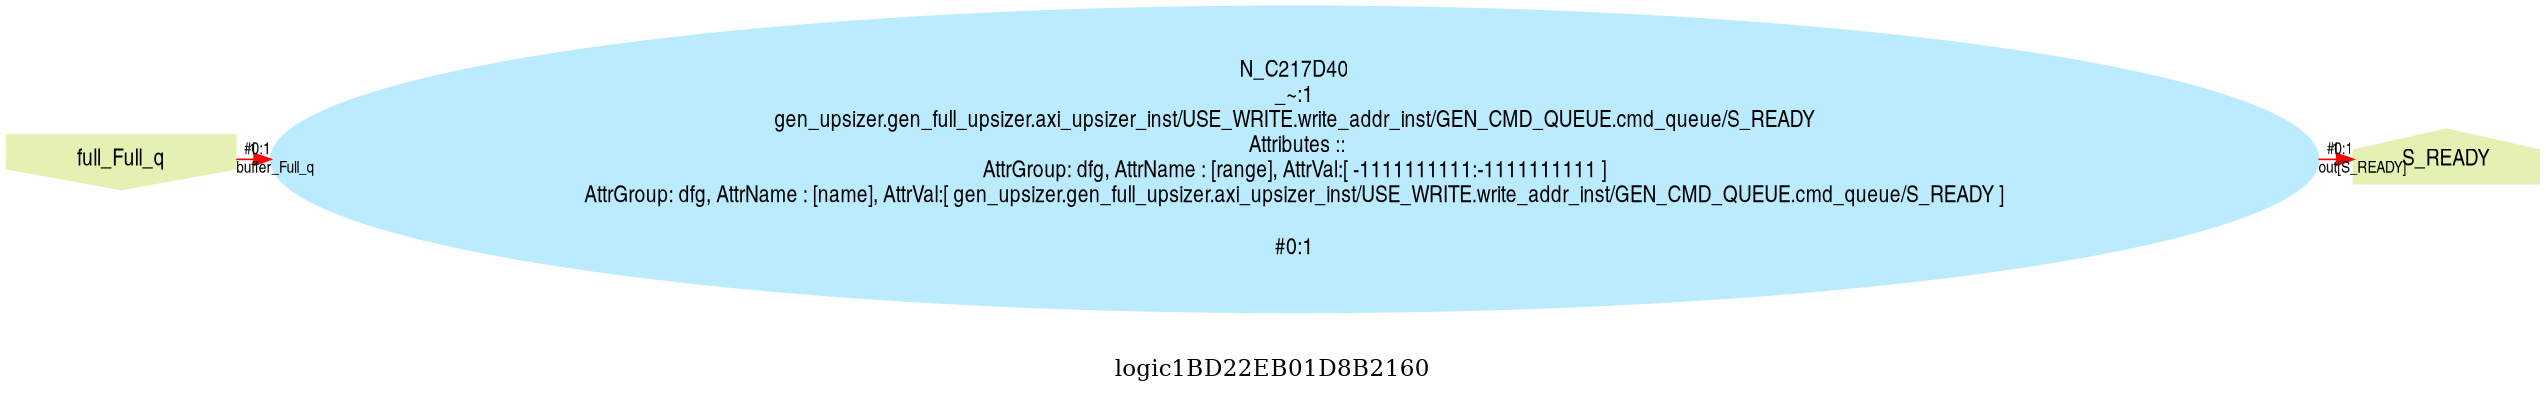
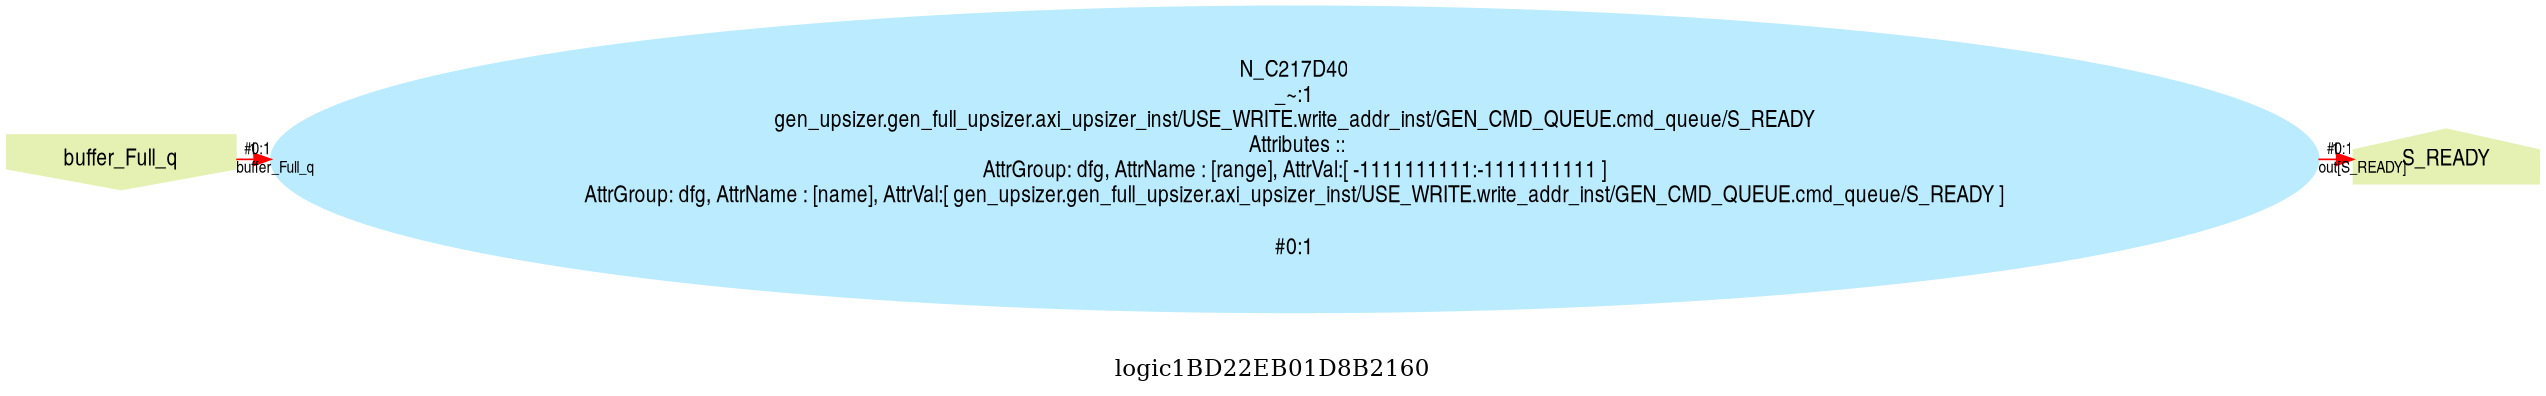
(121, 159) -> (121, 159)
